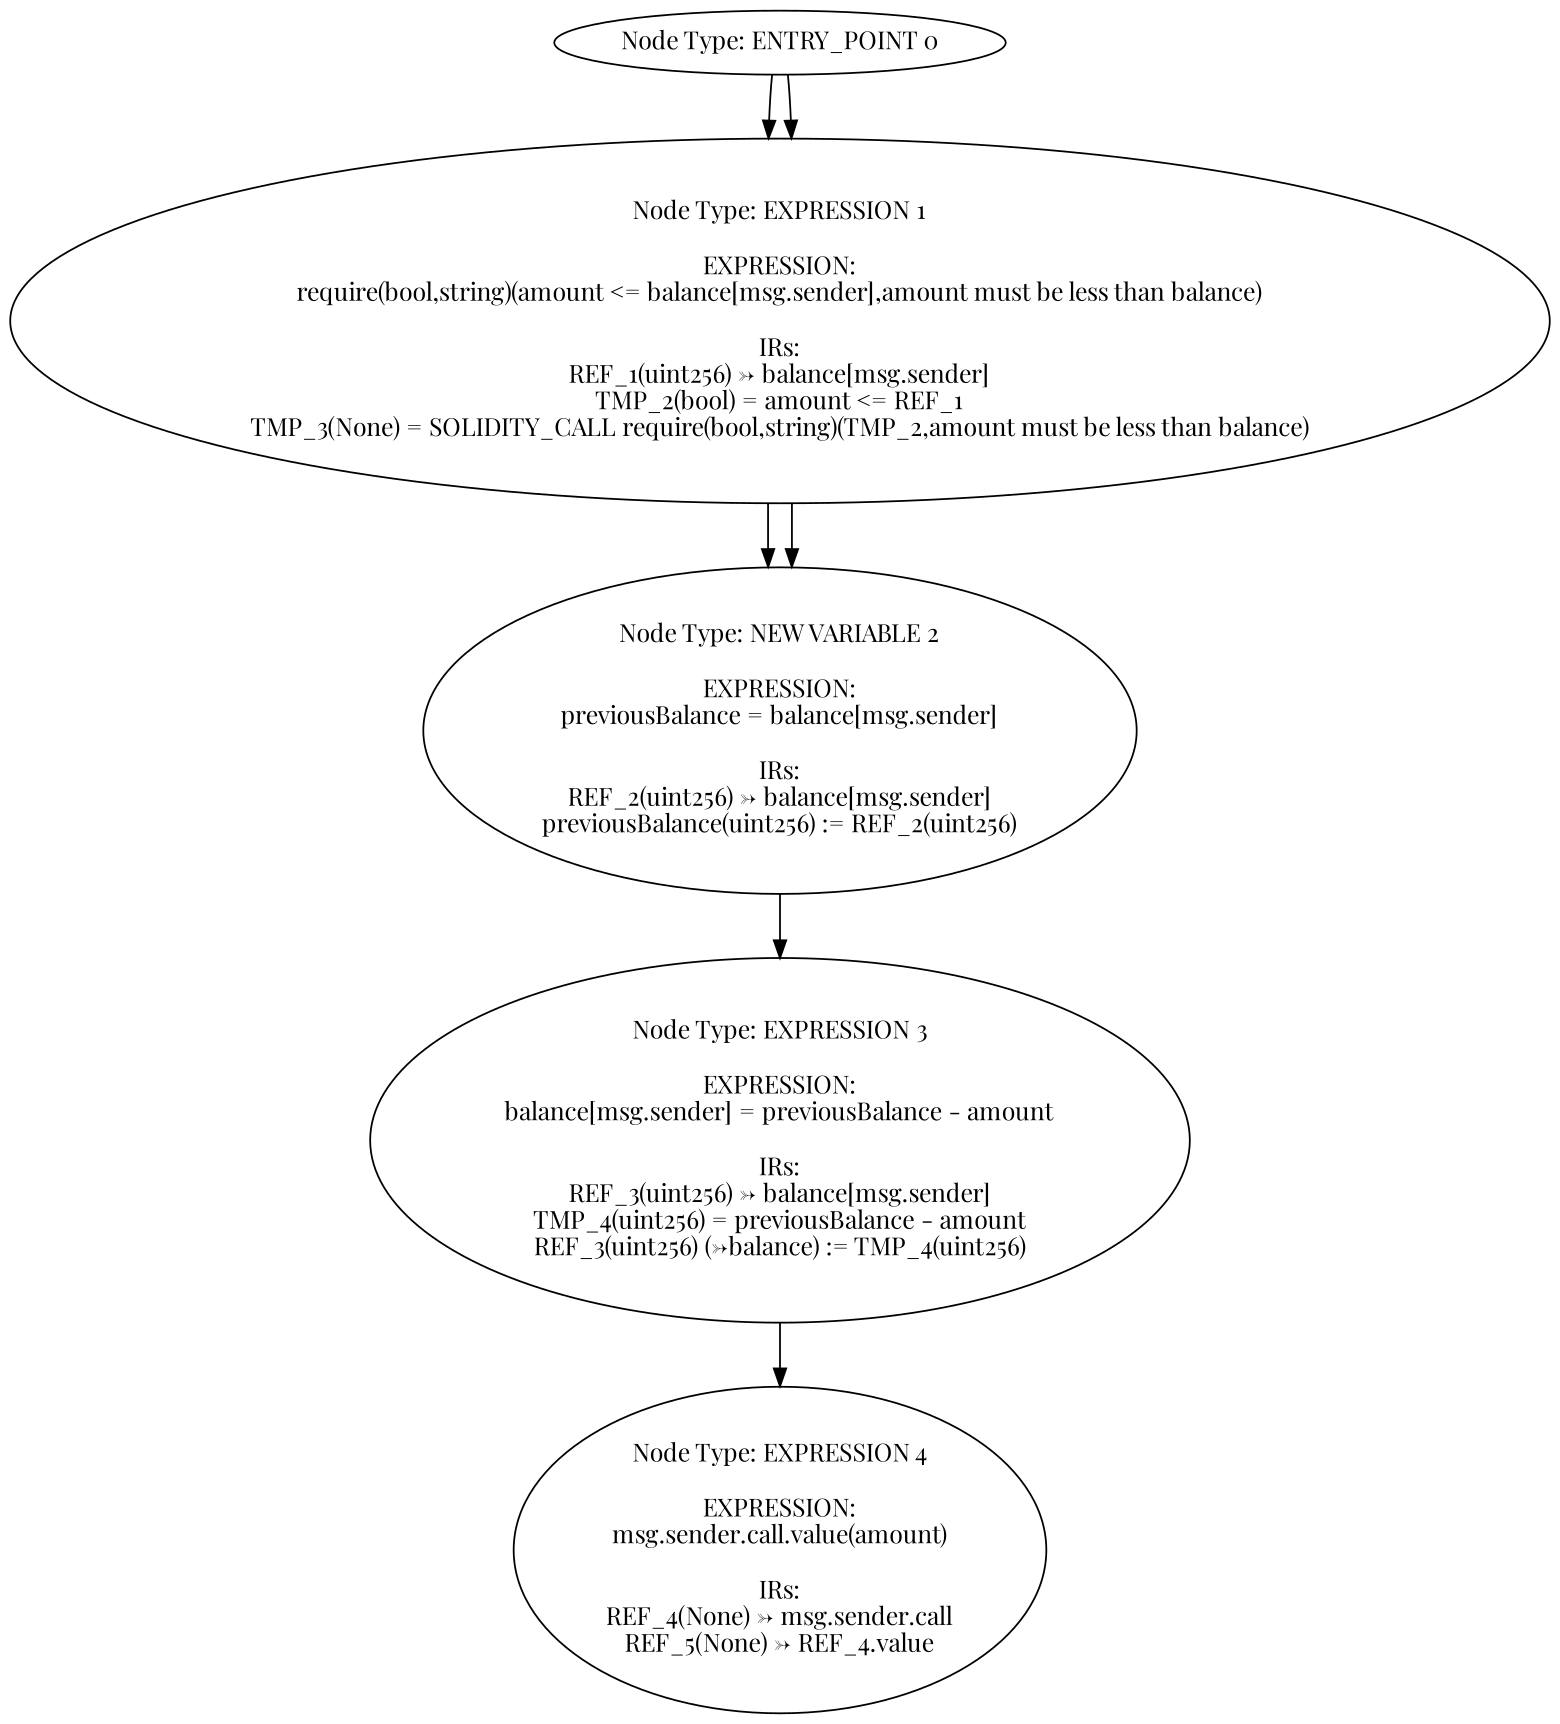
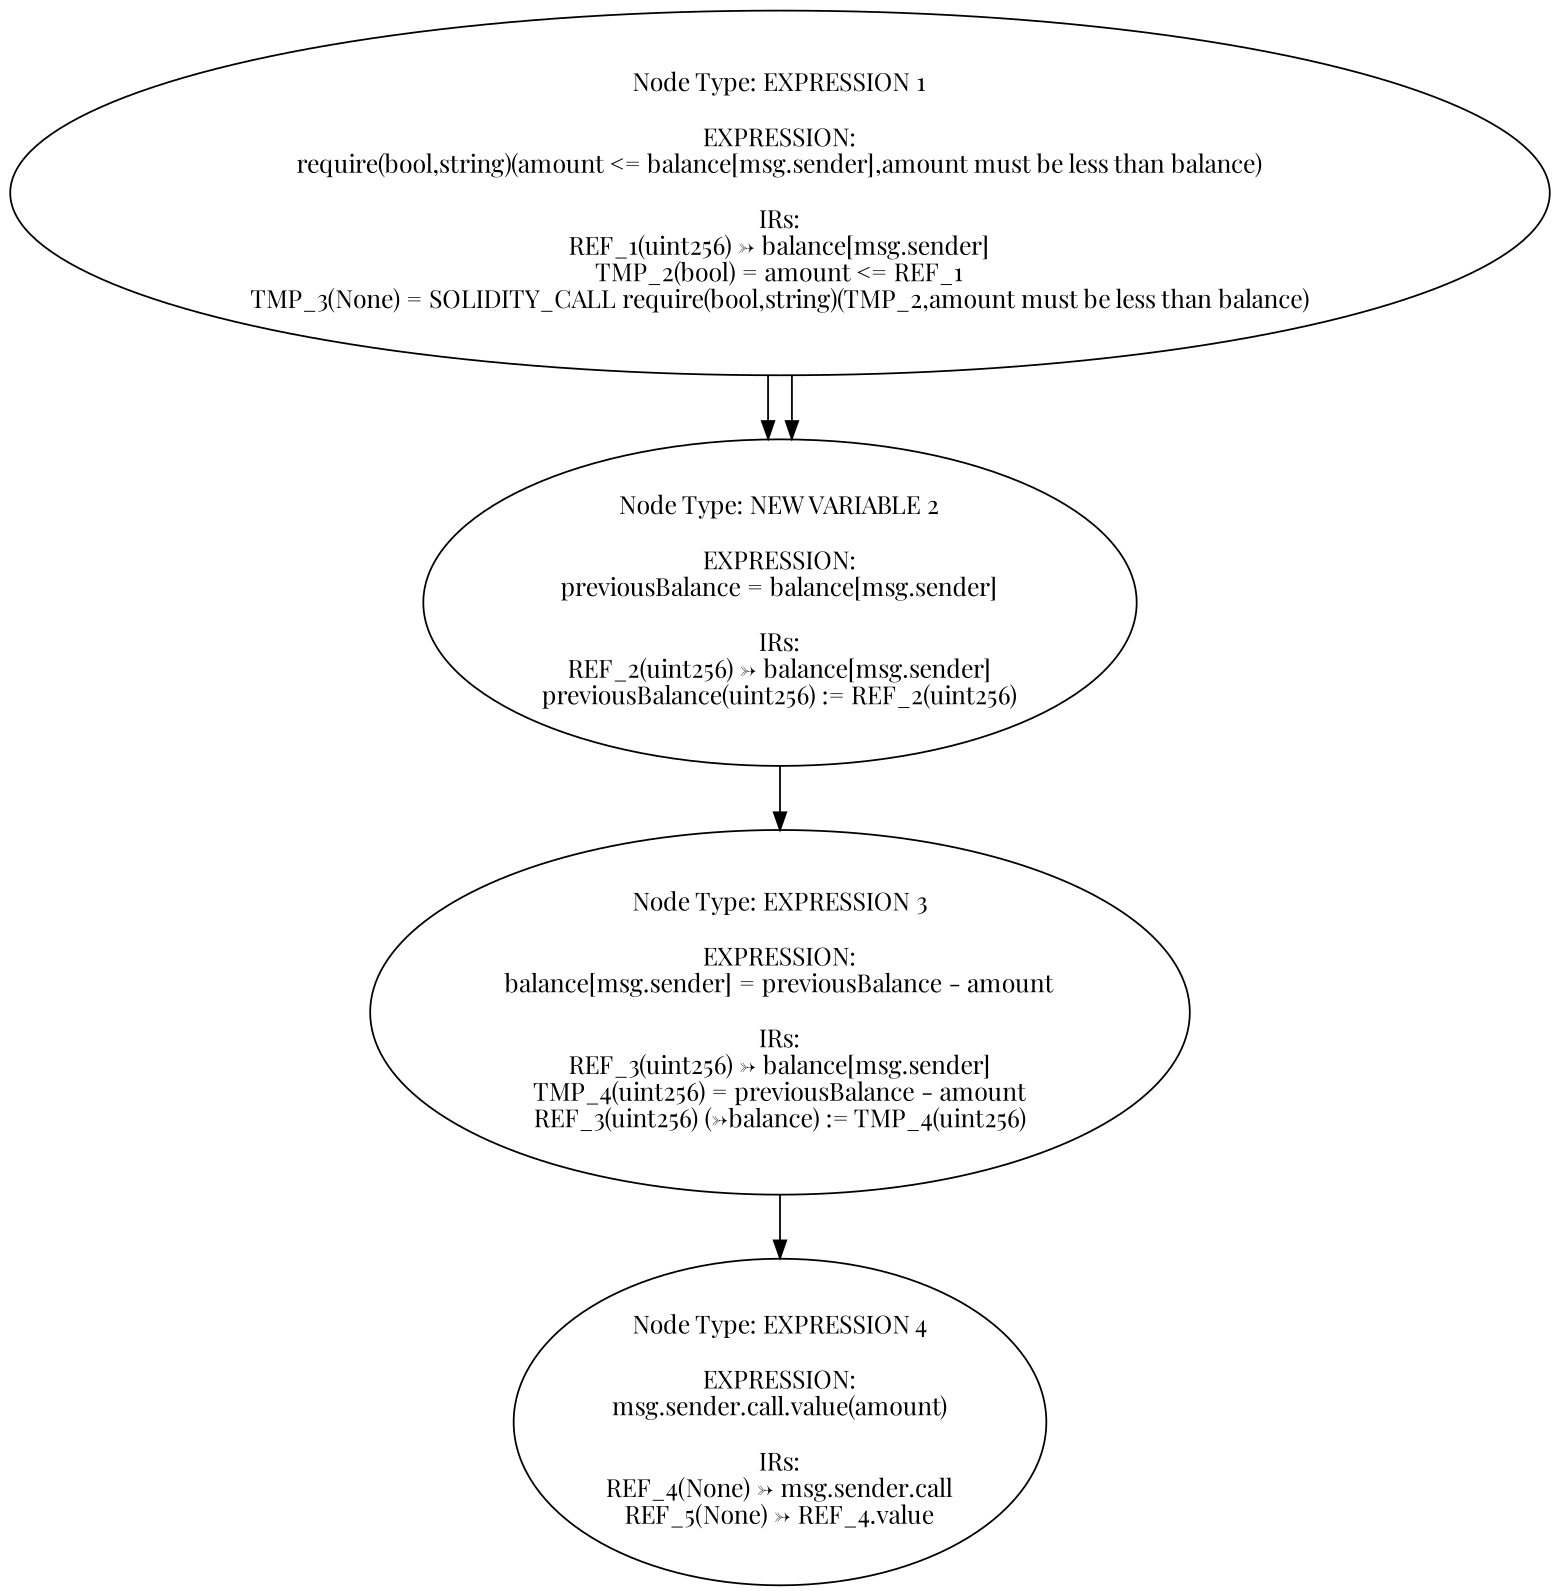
(780, 43) -> none
